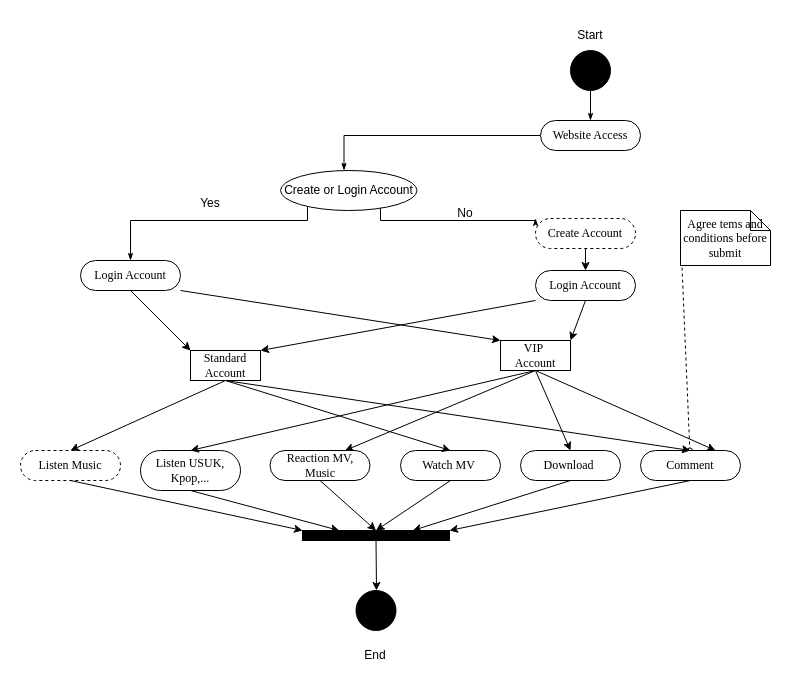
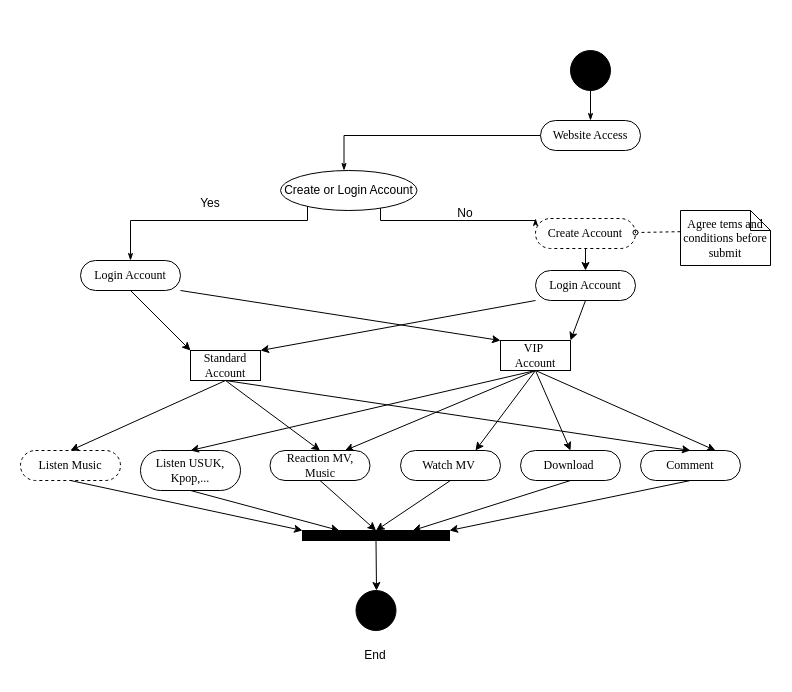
(591, 36) -> none
(686, 357) -> (659, 232)
none -> (507, 408)
none -> (271, 414)
(337, 415) -> none
